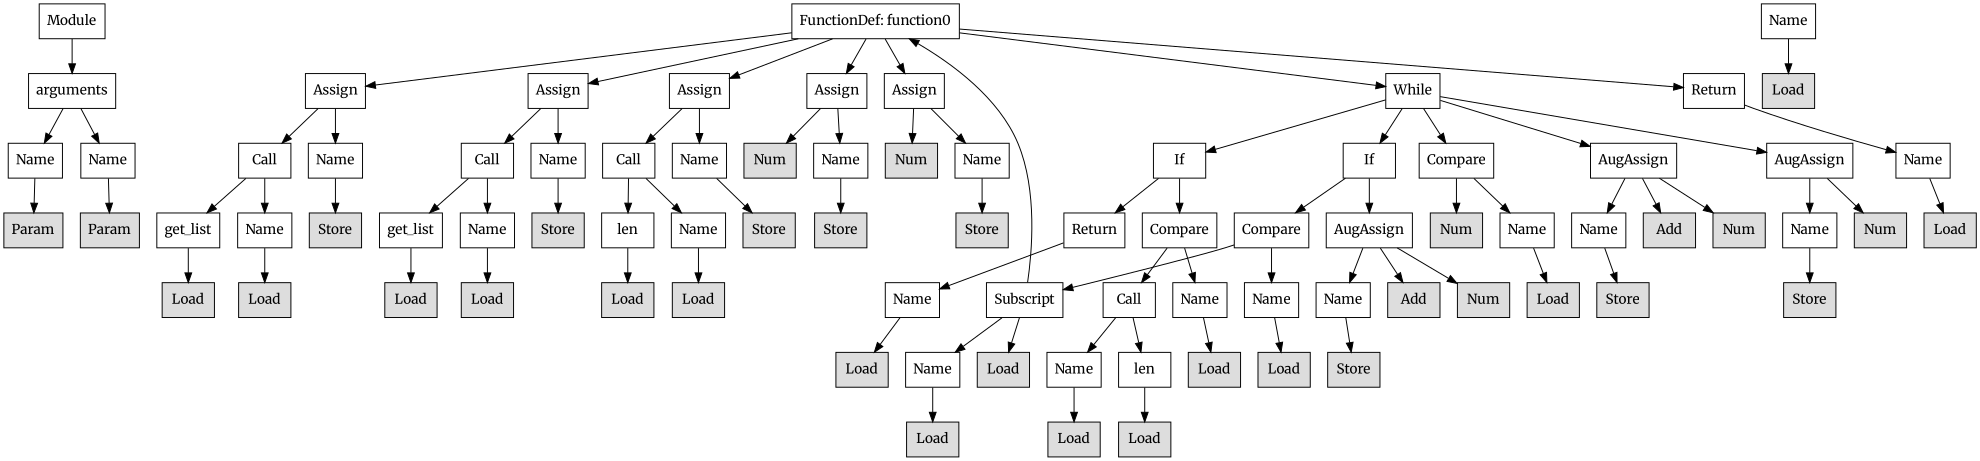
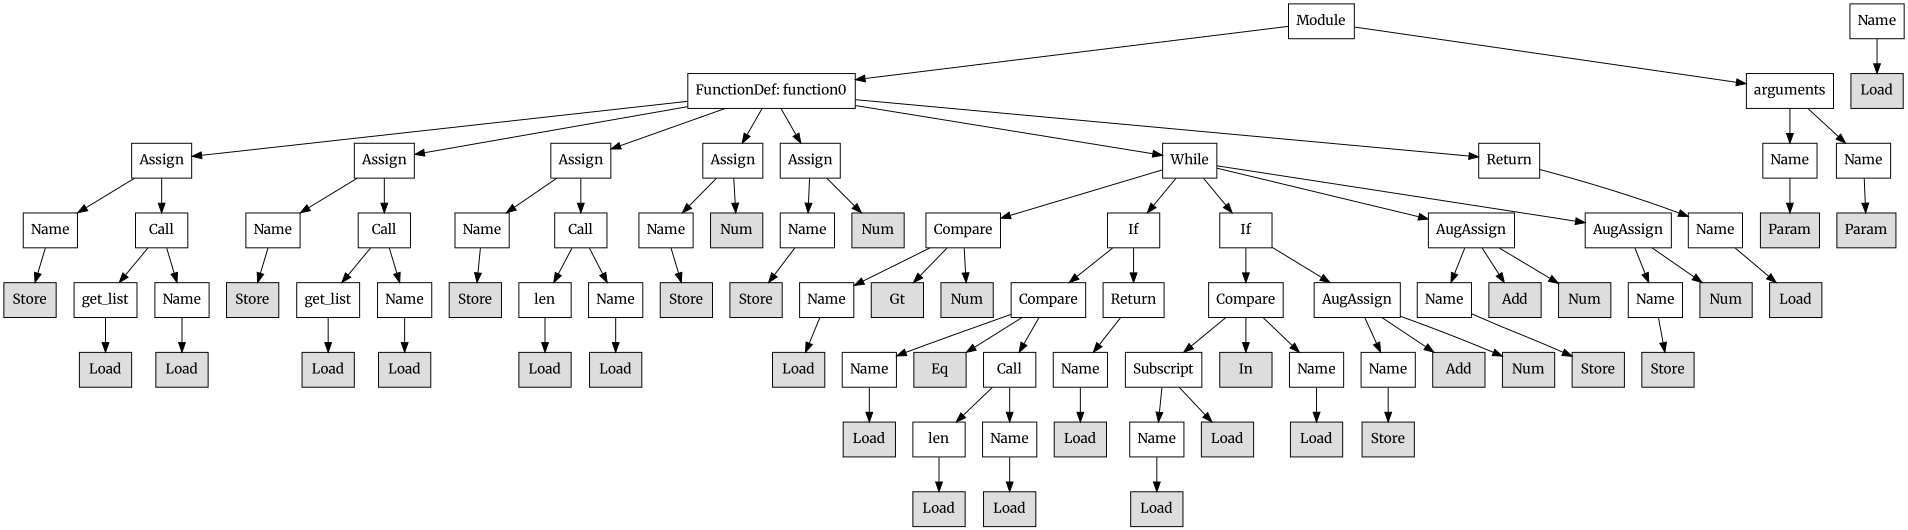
(1017, 142) -> (1077, 52)
none -> (897, 300)
none -> (940, 370)
none -> (1246, 370)
